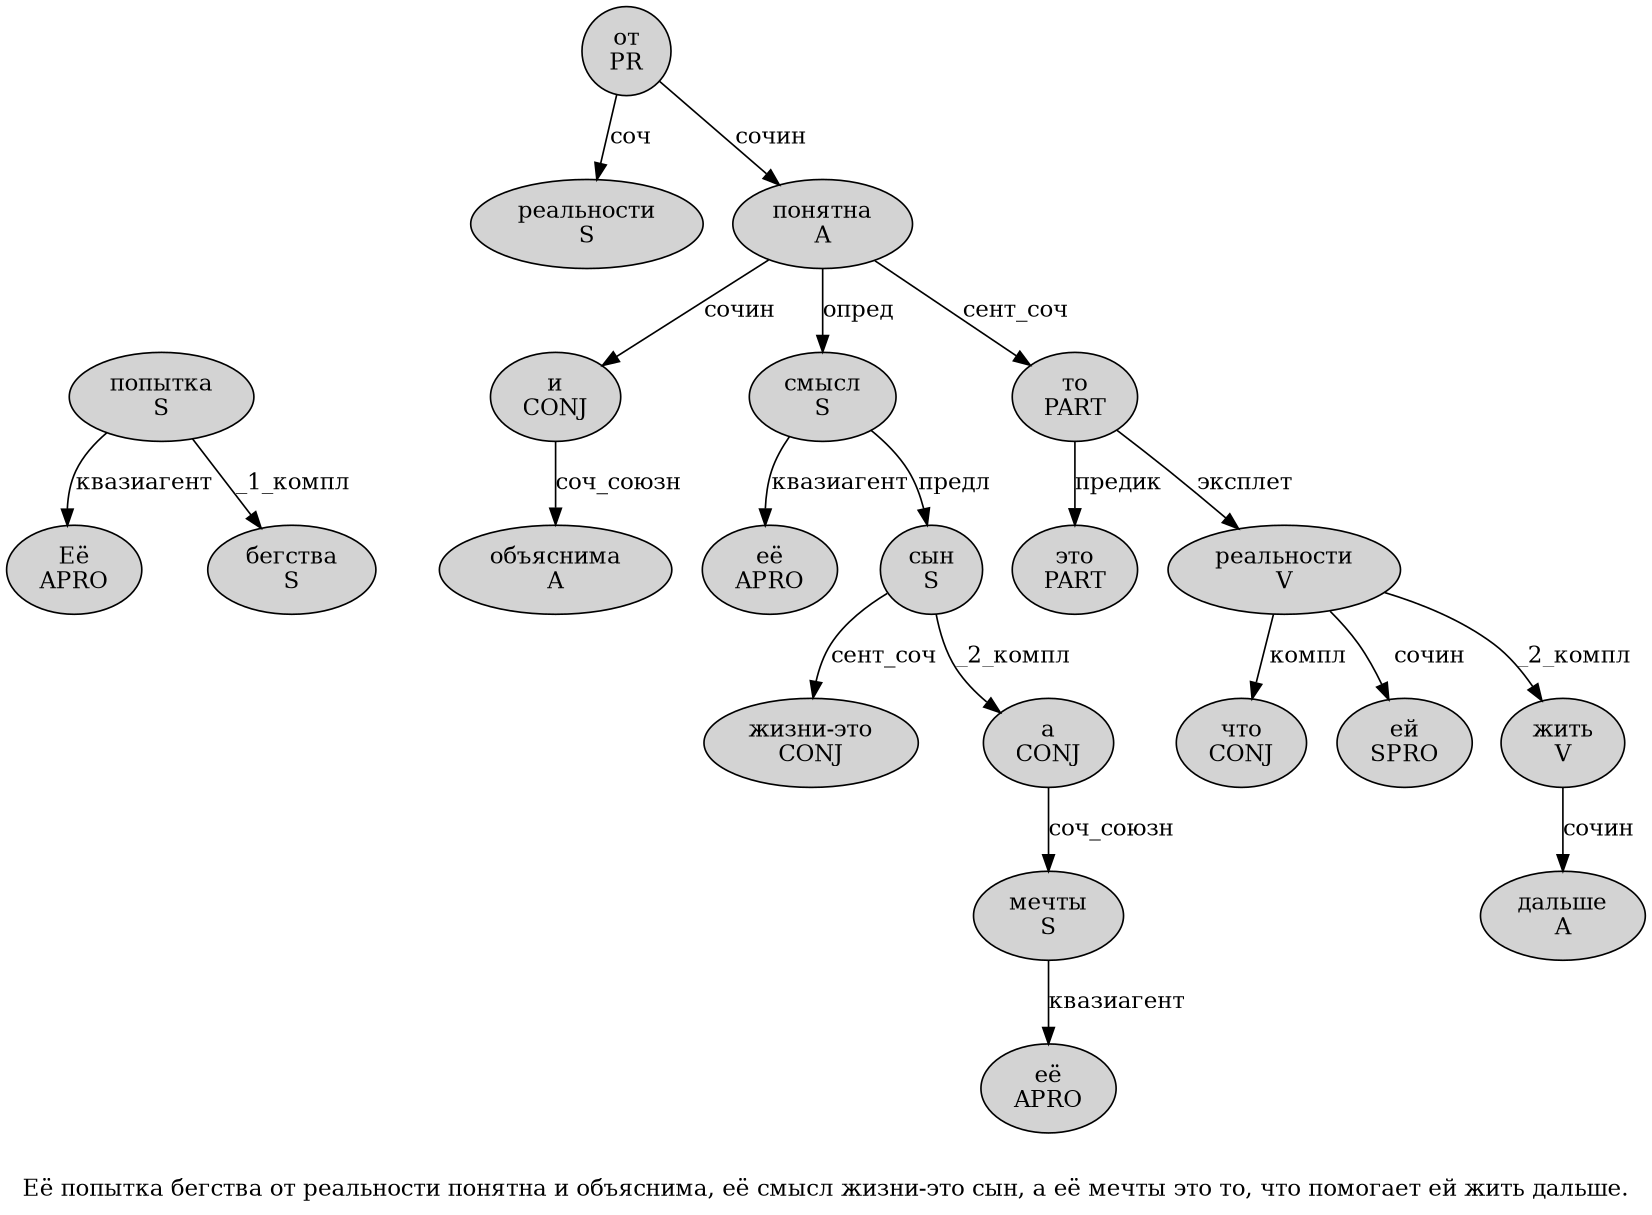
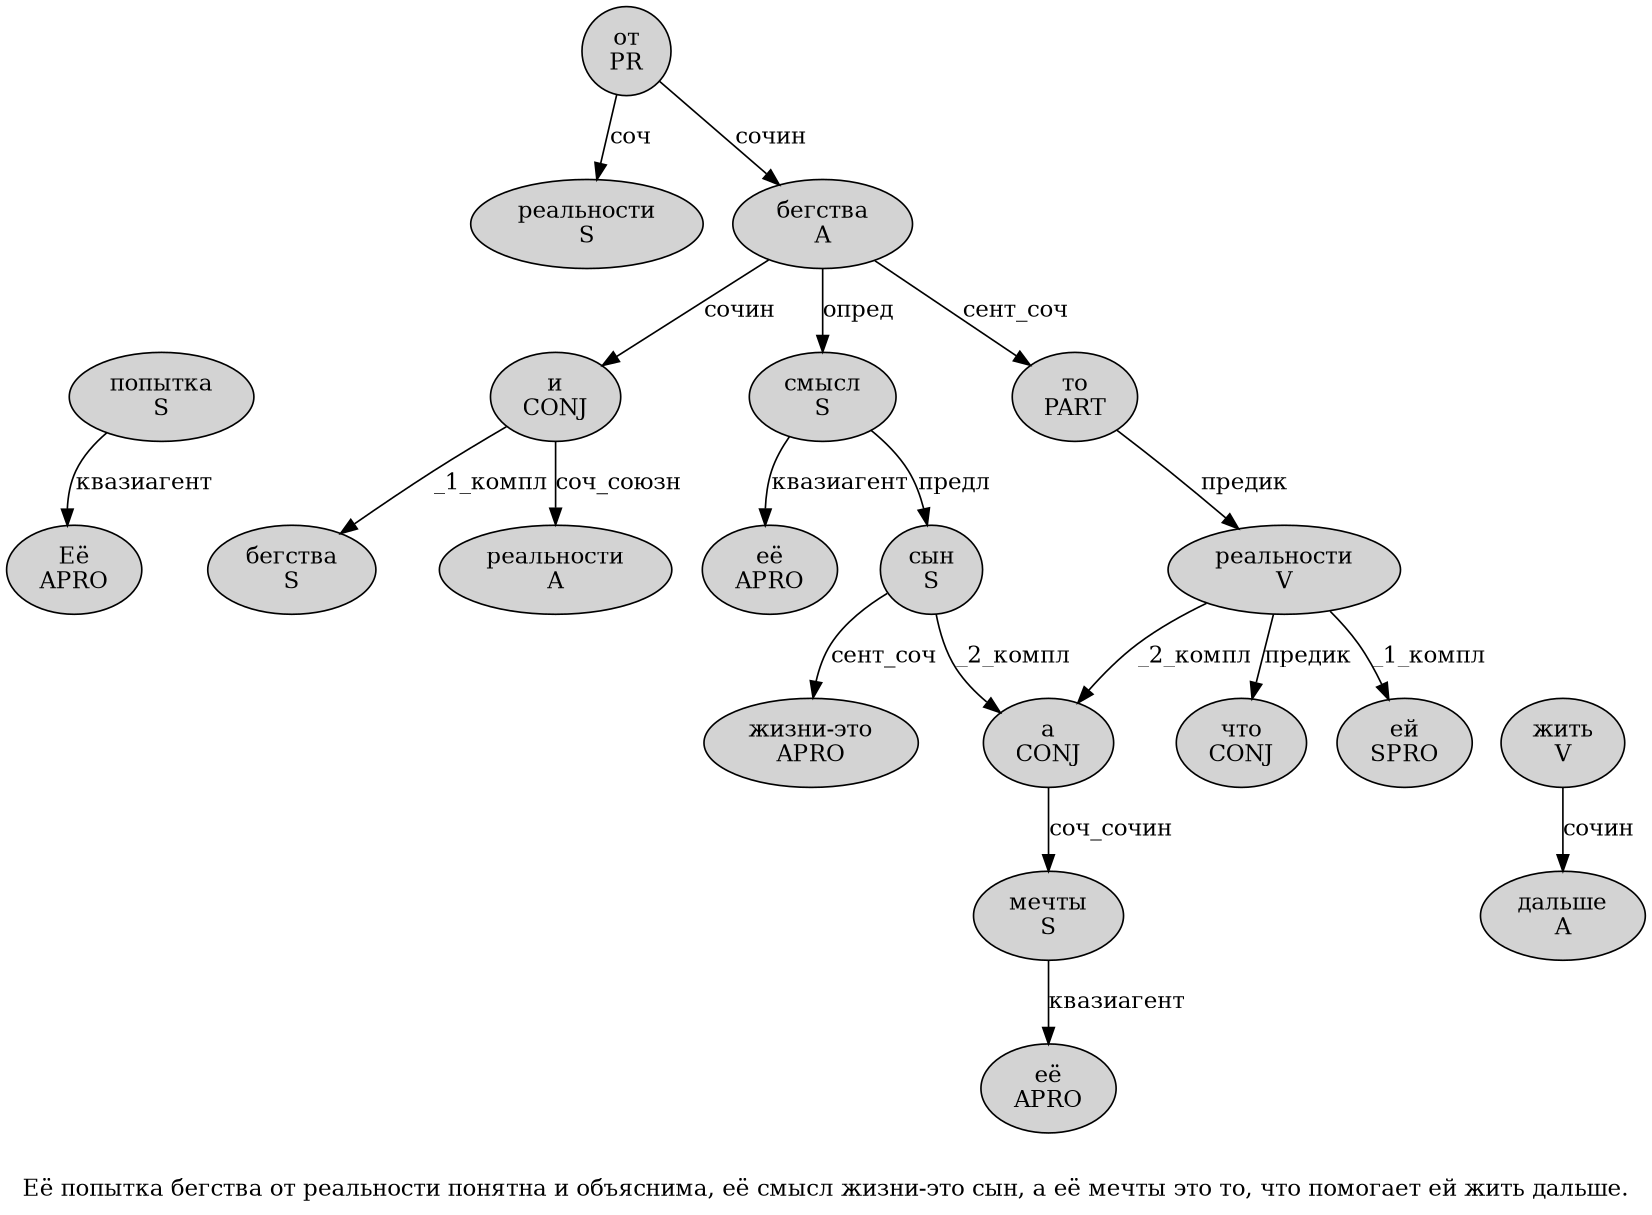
(823, 224) -> (823, 224)
(222, 477) -> (429, 474)
(1245, 483) -> (1245, 483)
(556, 570) -> (556, 570)
(1075, 570) -> none
(1467, 627) -> (1143, 640)
(1308, 656) -> (1308, 656)
(1429, 656) -> (1429, 656)
(811, 743) -> (811, 743)
(1111, 829) -> (1111, 829)
